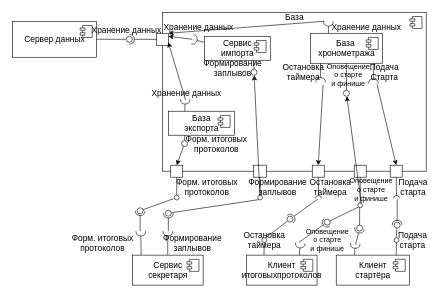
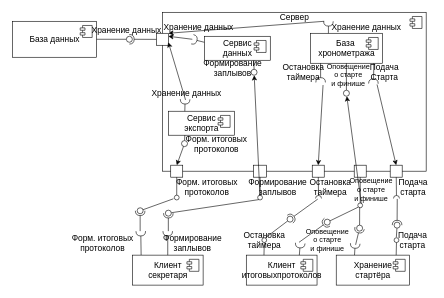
(295, 17) -> (295, 17)
(55, 39) -> (55, 39)
(238, 48) -> (238, 48)
(202, 123) -> (202, 123)
(168, 270) -> (168, 270)
(373, 270) -> (373, 270)
